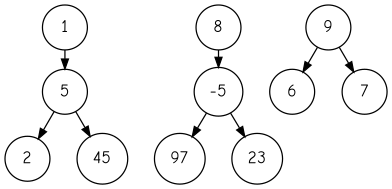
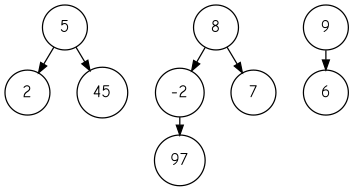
(65, 27) -> none
(344, 55) -> (232, 56)
(219, 92) -> (180, 93)
(257, 159) -> none
